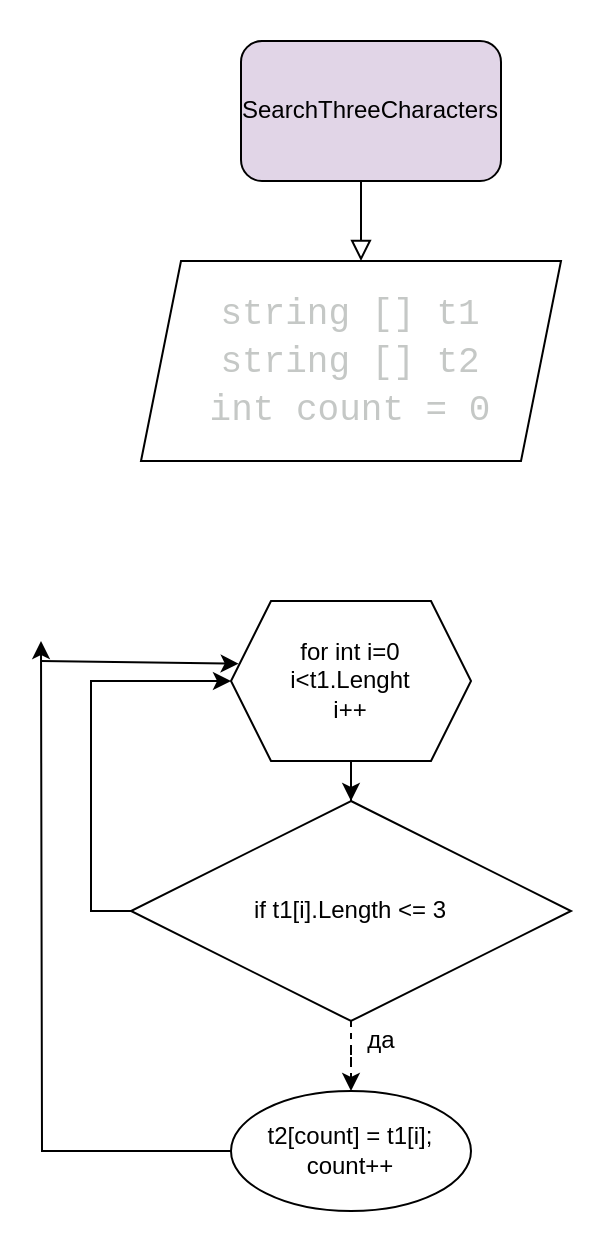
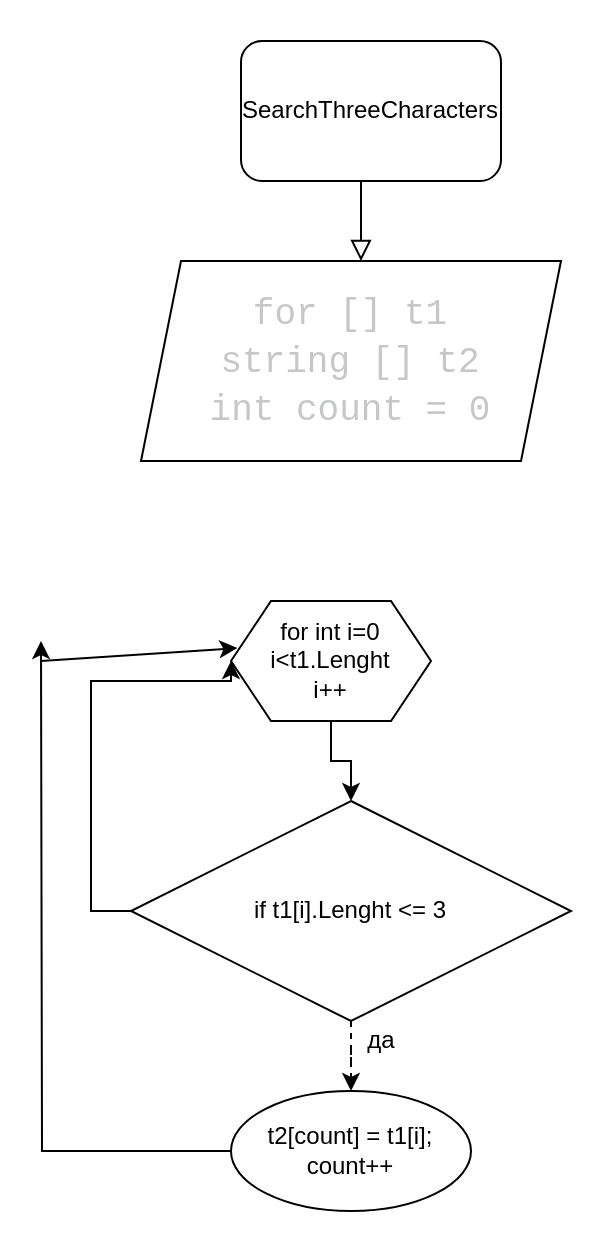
(371, 111) -> (371, 111)
(351, 361) -> (351, 361)
(351, 681) -> (331, 661)
(351, 911) -> (351, 911)
